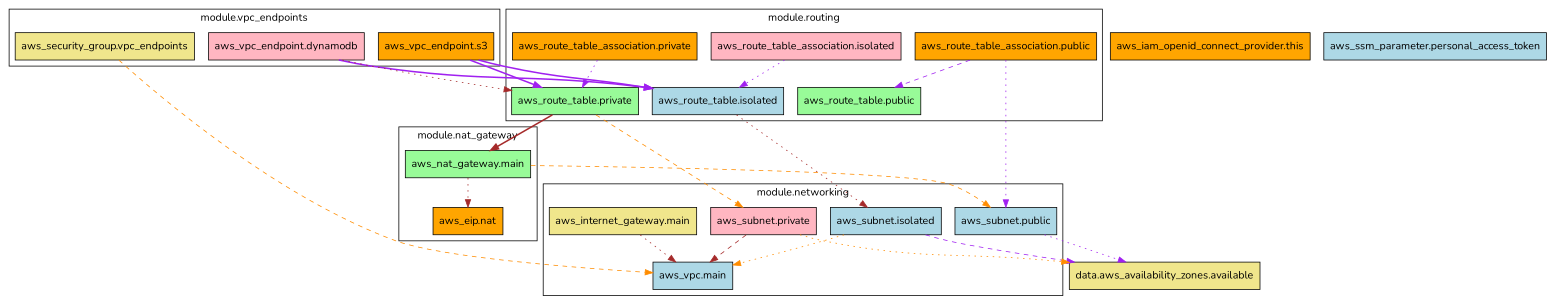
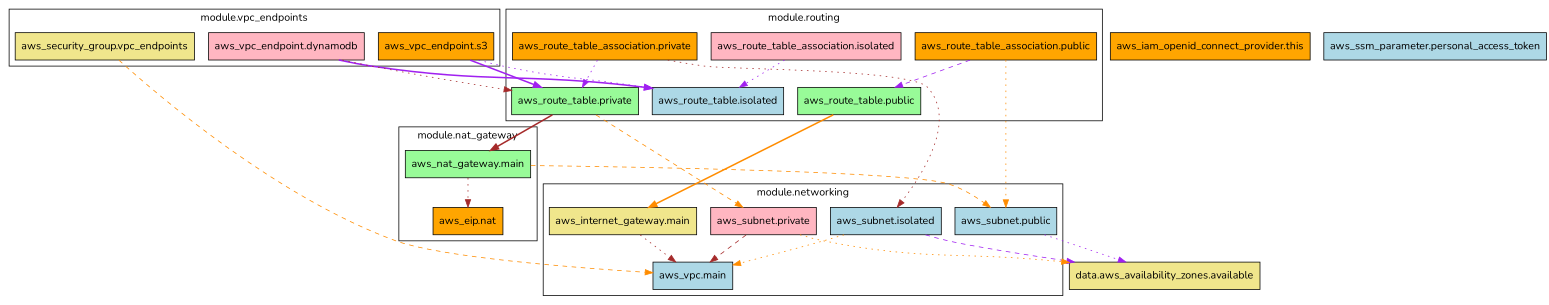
(549, 75) -> (549, 75)
(1006, 130) -> (1006, 130)
none -> (745, 159)
(799, 159) -> (861, 74)
